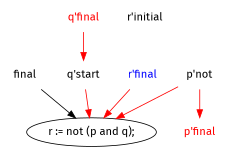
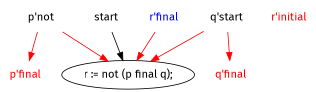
(145, 18) -> (289, 18)
(84, 42) -> (229, 42)
(25, 75) -> (107, 18)
(92, 132) -> (128, 75)
